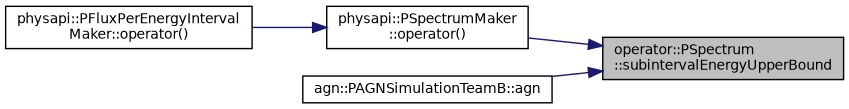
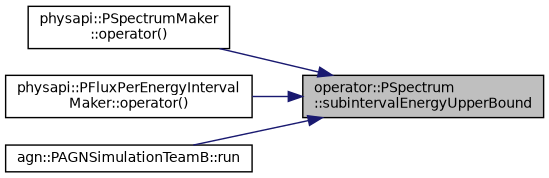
(282, 27) -> (270, 96)
(427, 89) -> (129, 158)
